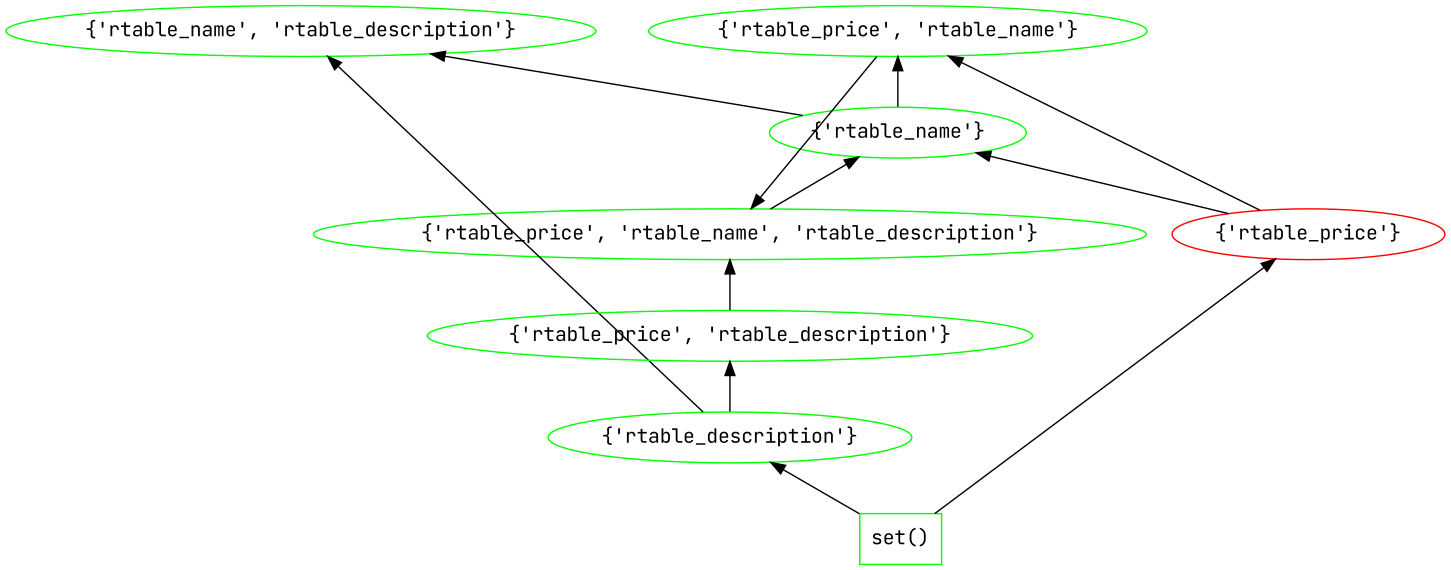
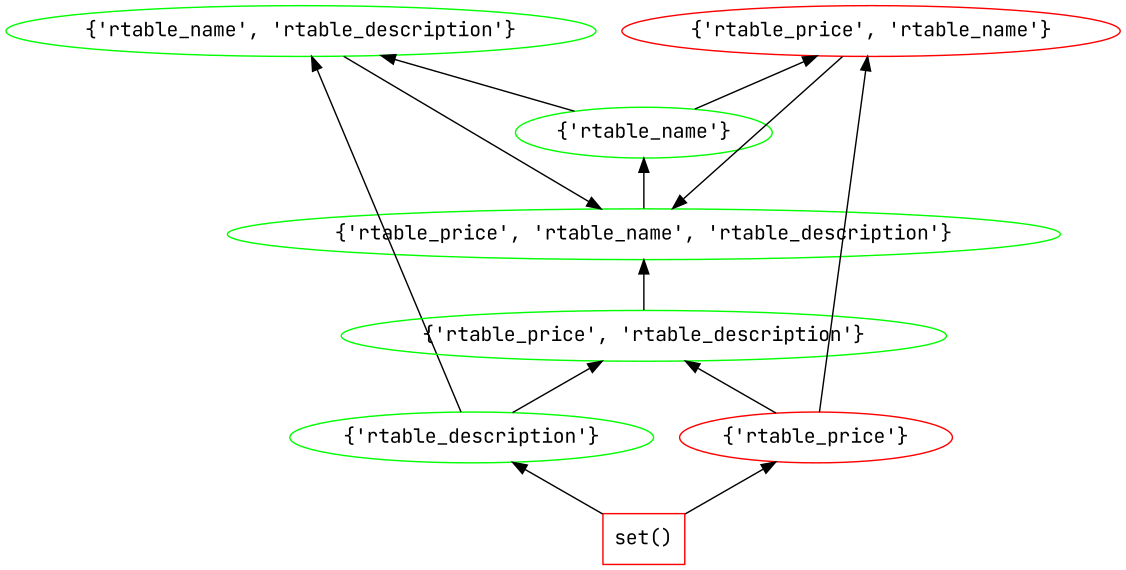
(898, 31) -> (871, 31)
none -> (466, 129)
(1109, 185) -> (737, 391)
(901, 539) -> (644, 539)
